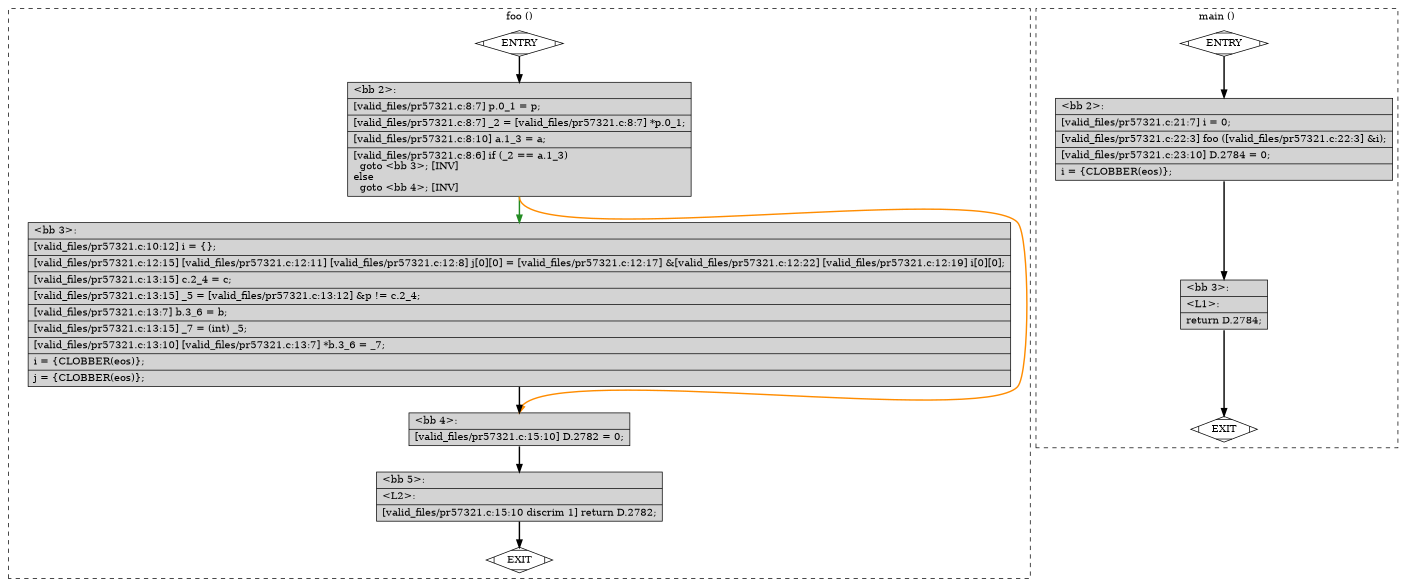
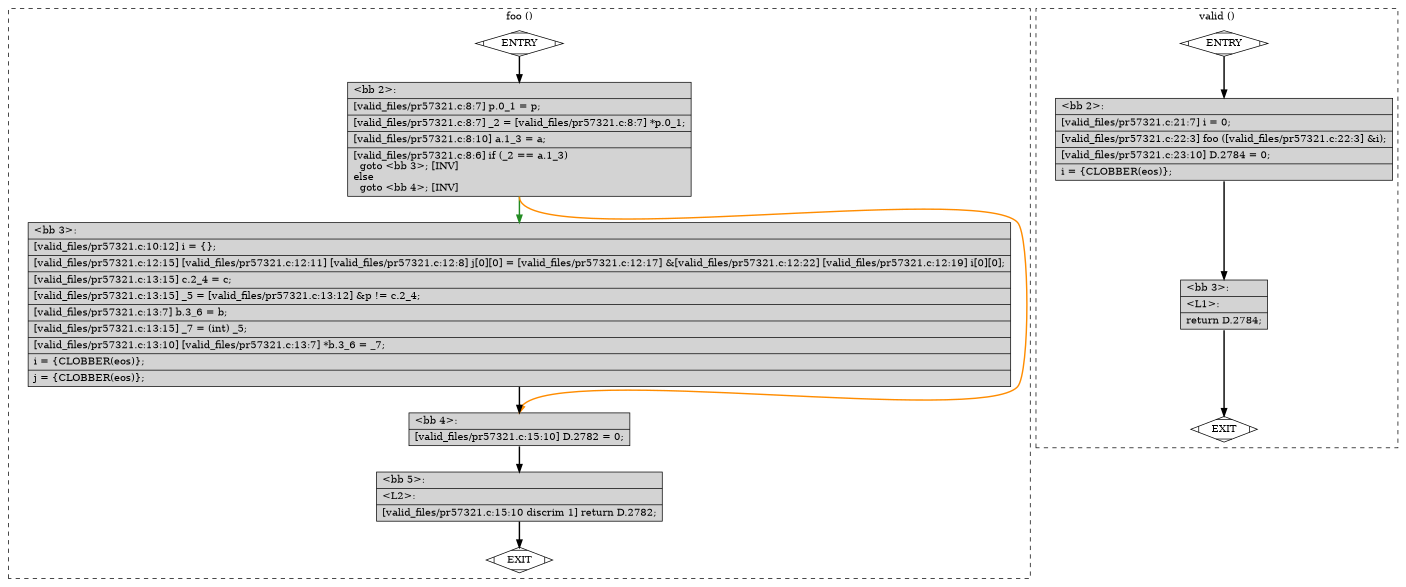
(1217, 17) -> (1217, 17)
